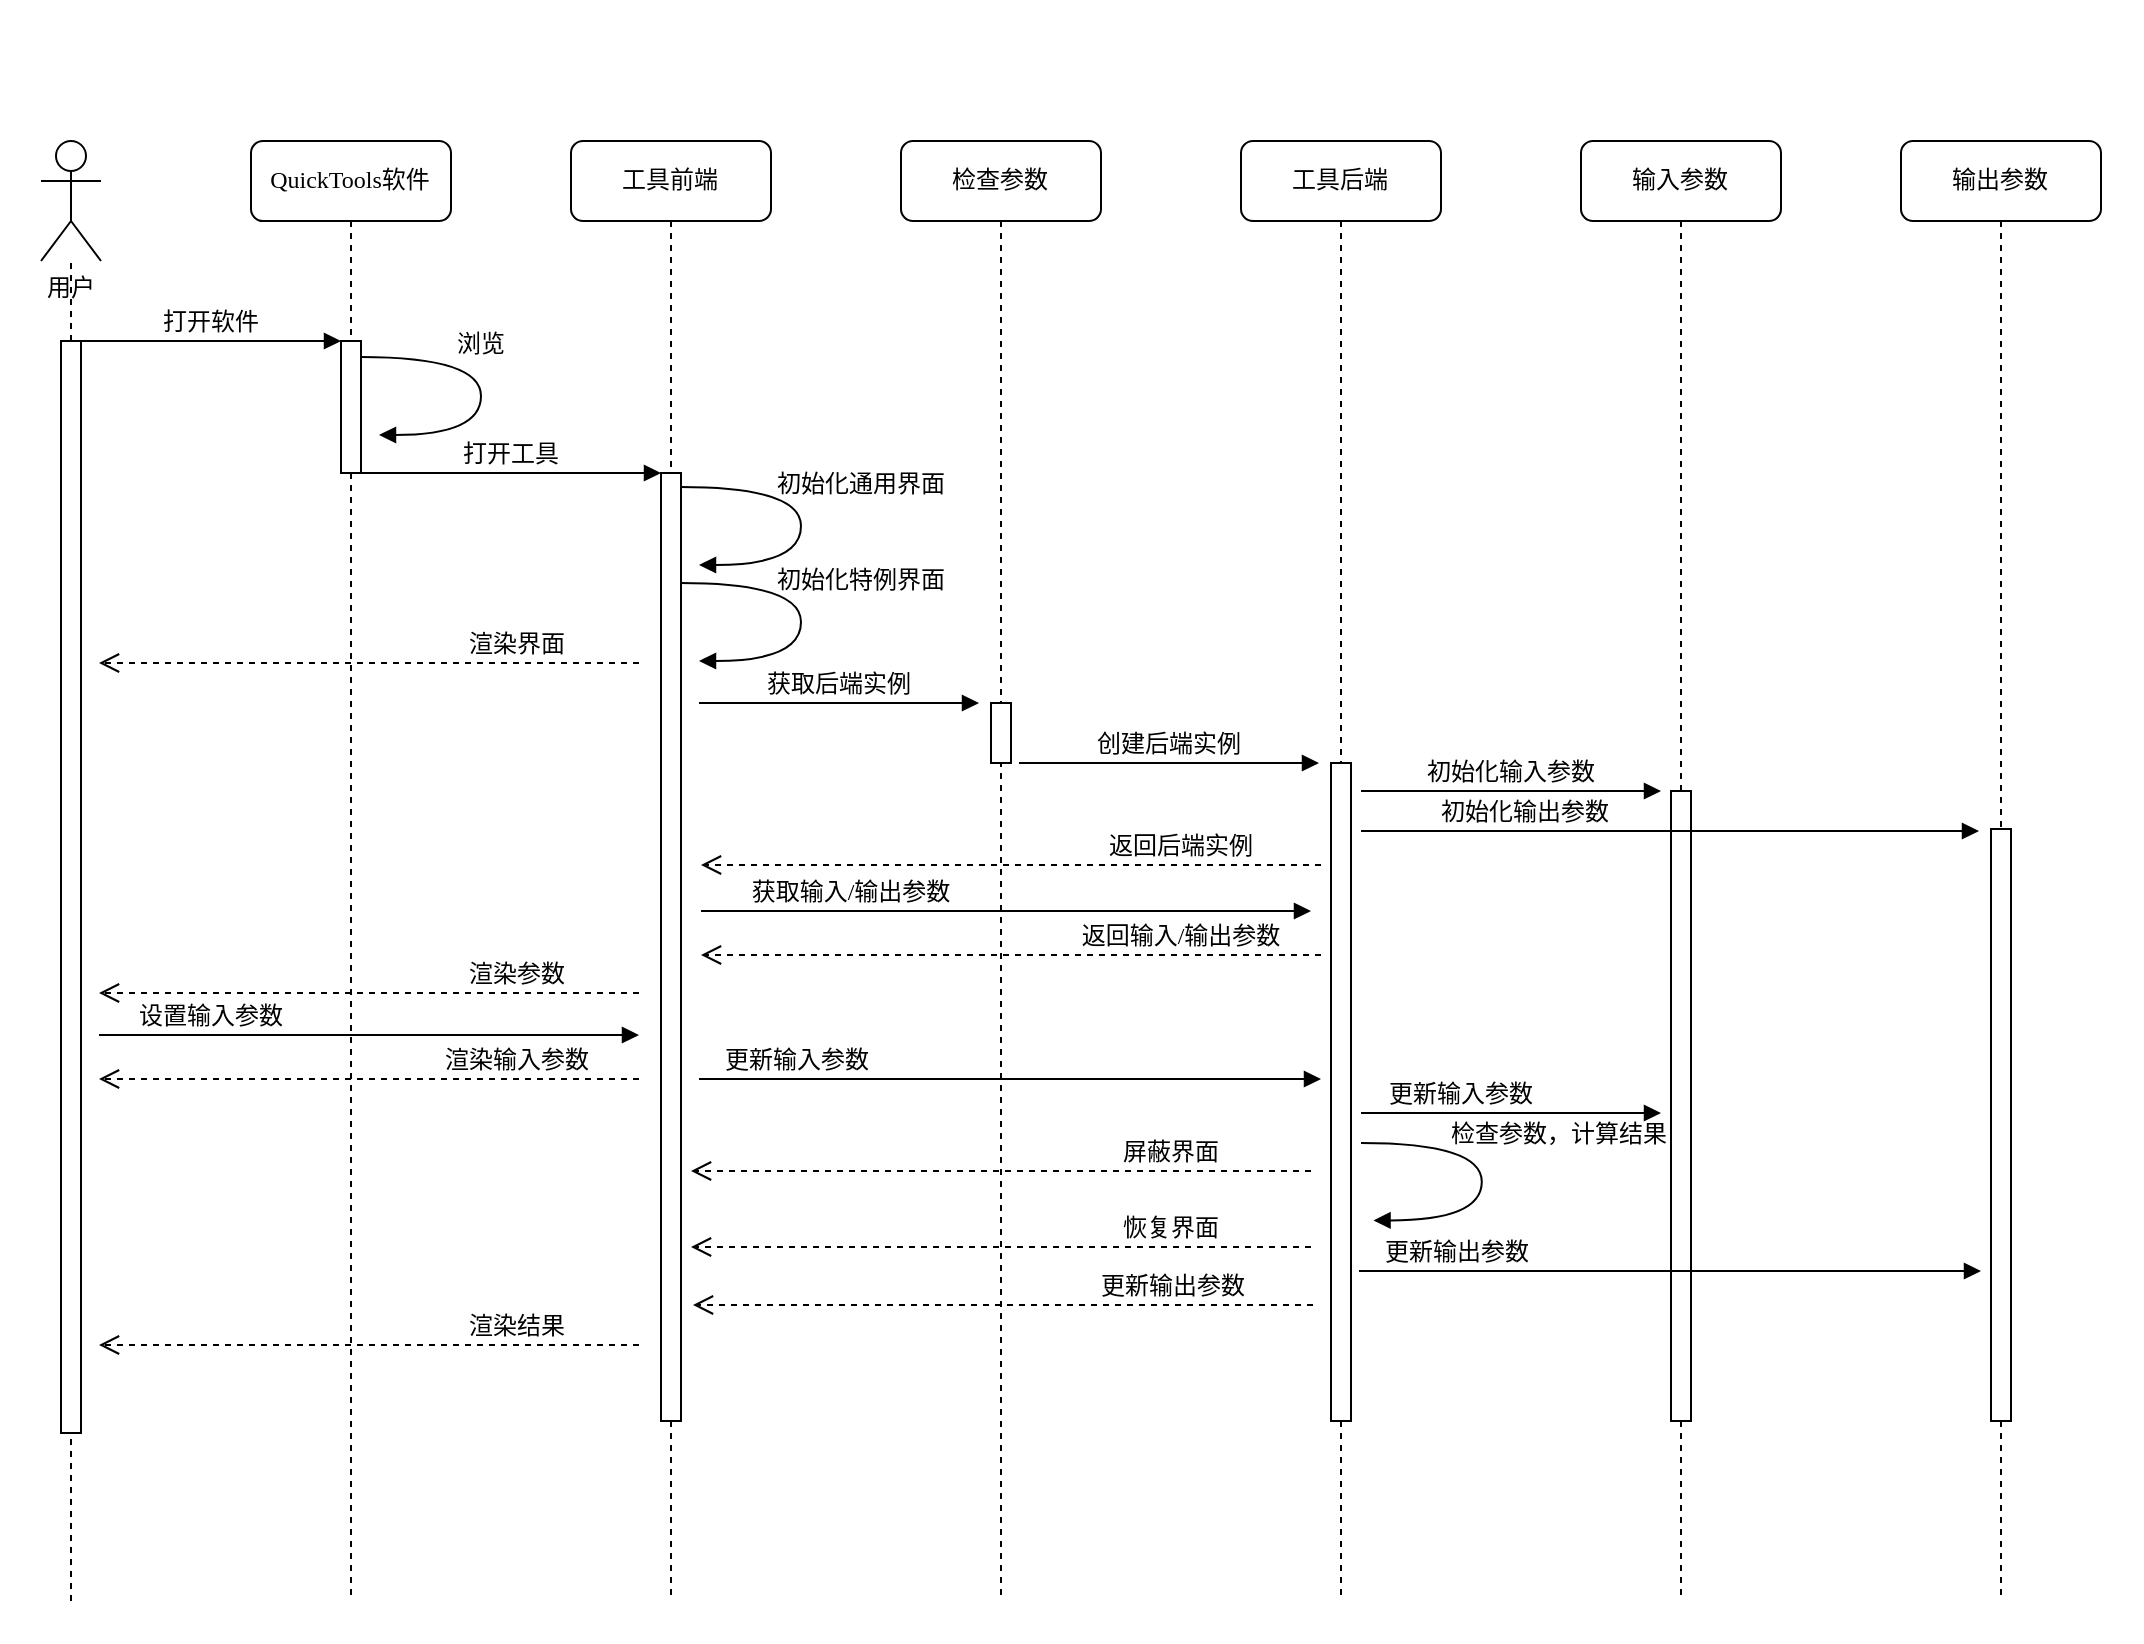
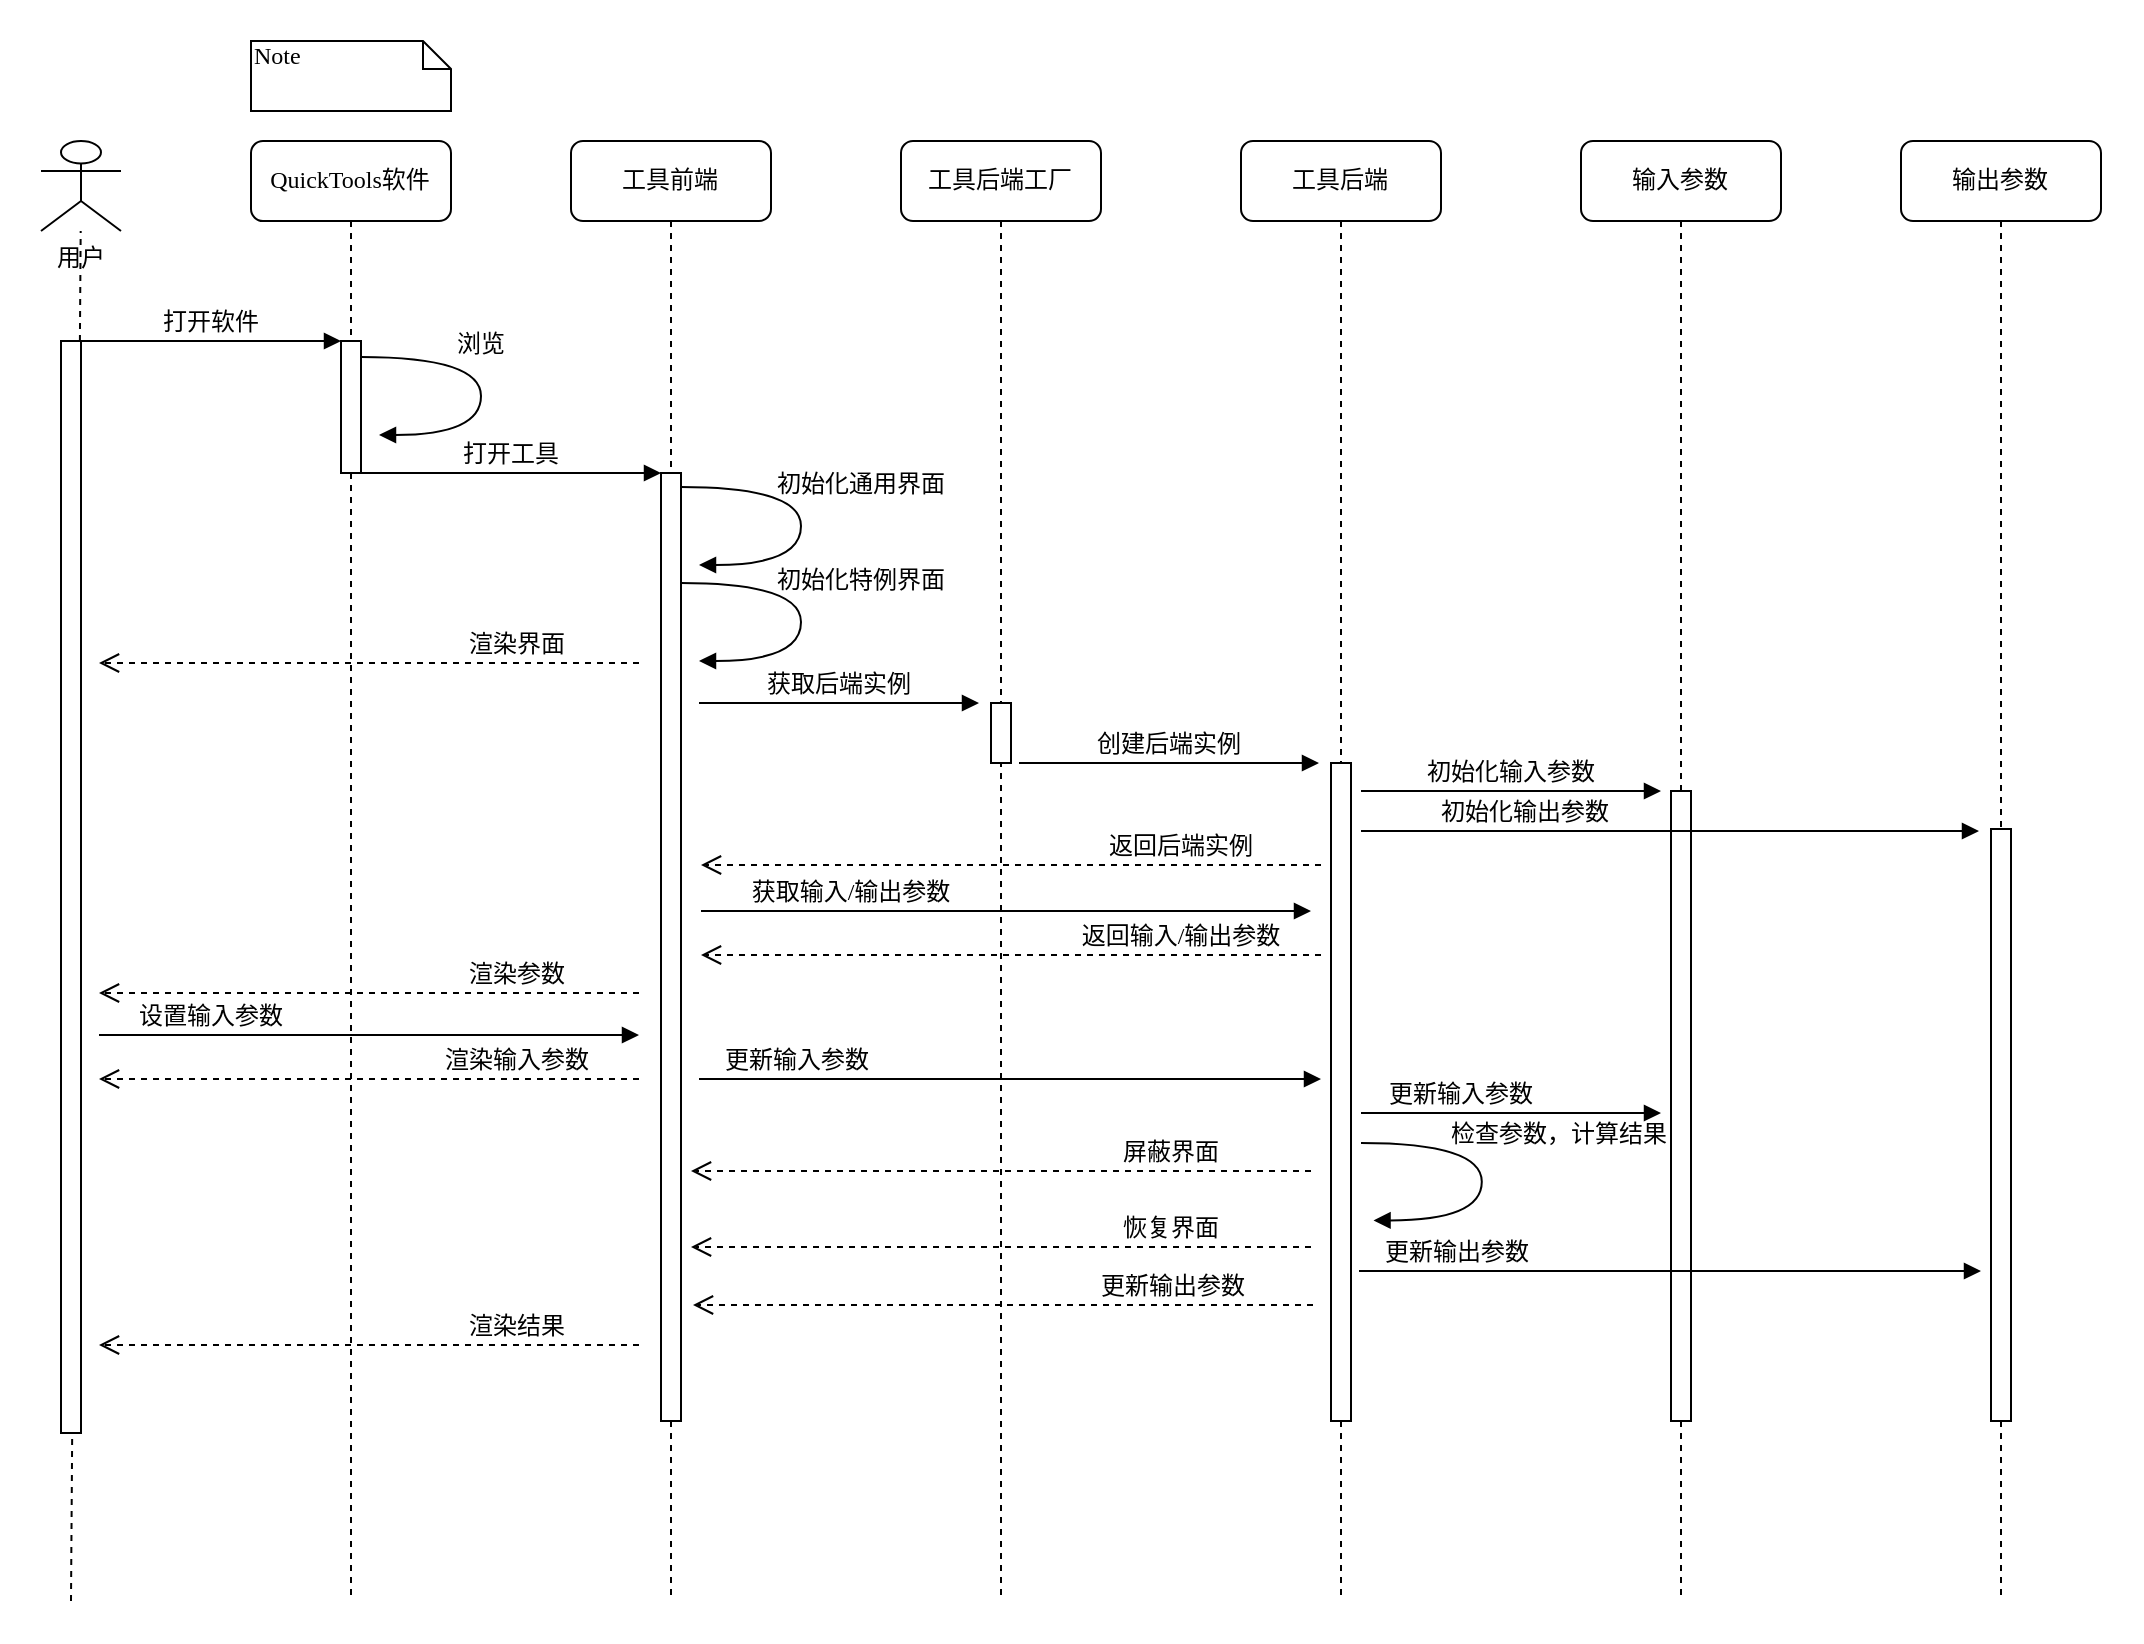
none -> (351, 76)
(1001, 181) -> (1001, 181)
(71, 201) -> (81, 186)
